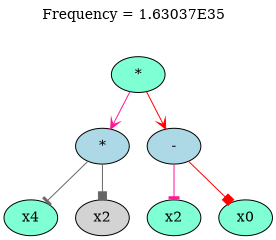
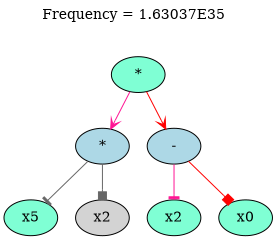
(31, 218) -> (31, 218)
